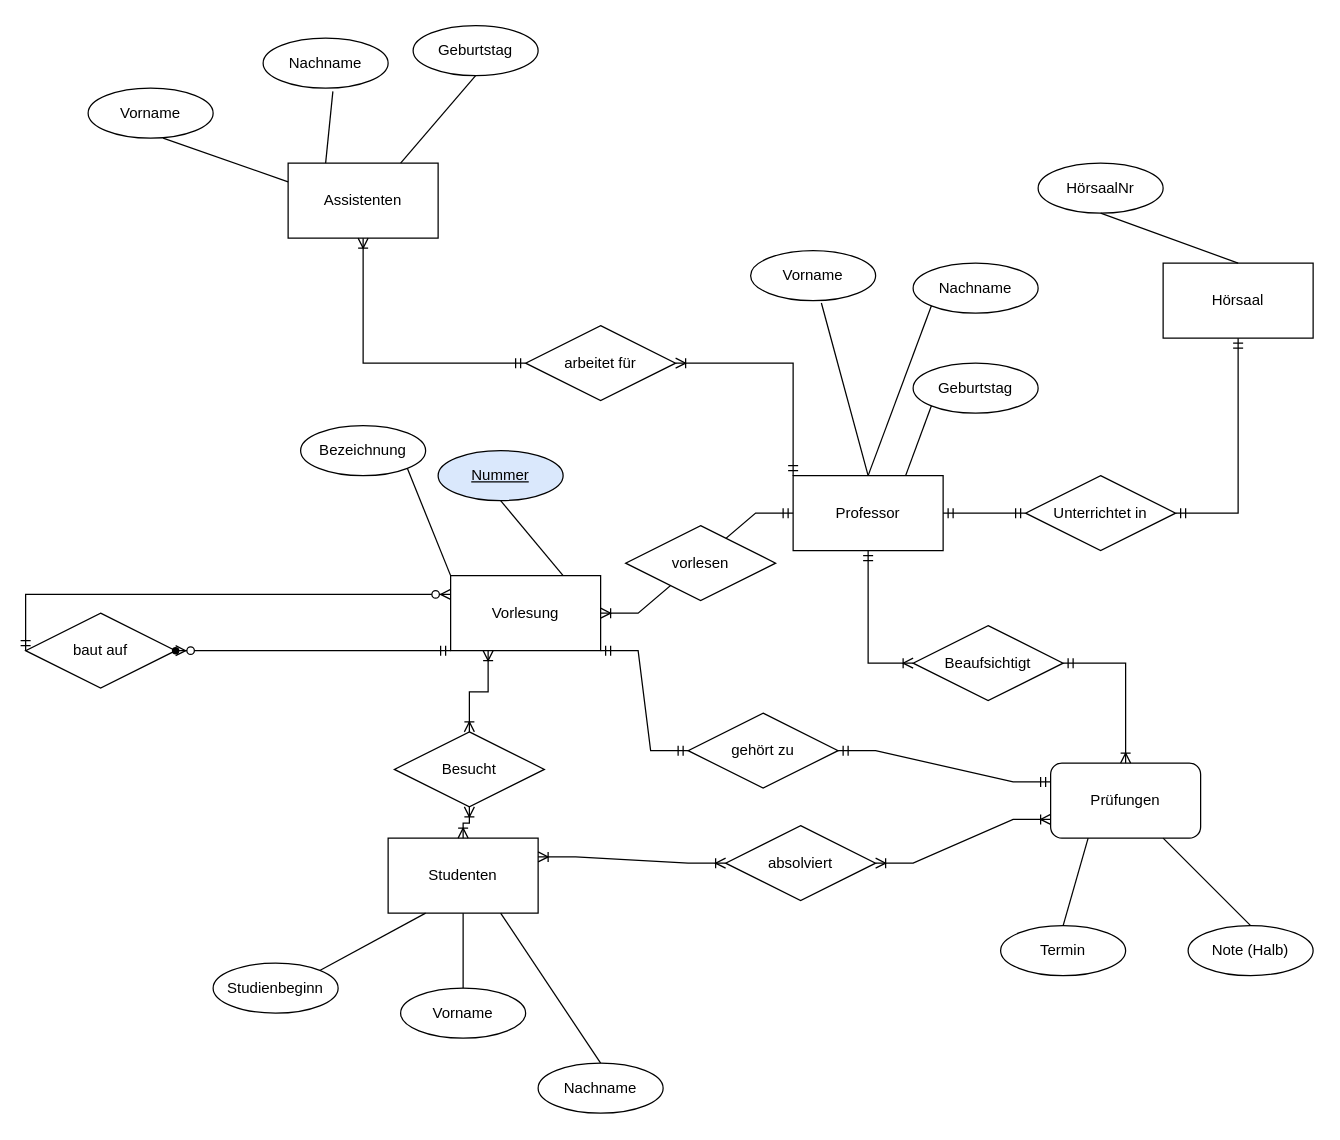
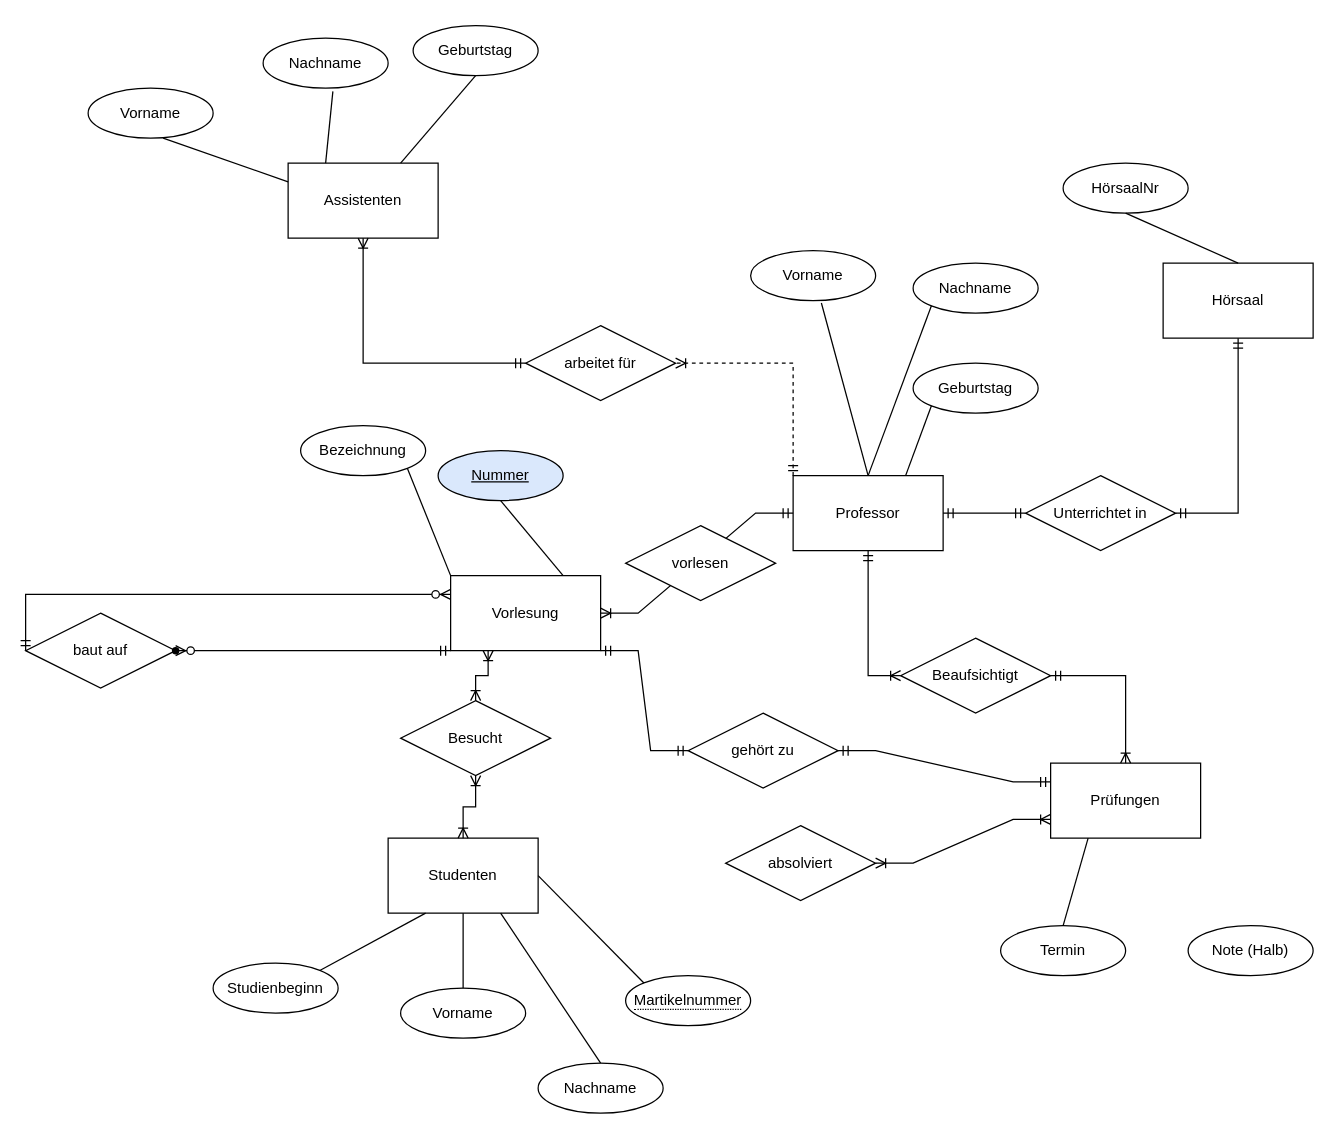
(1101, 188) -> (1126, 188)
(789, 363) -> (789, 363)
(988, 663) -> (976, 676)
(469, 769) -> (476, 738)
(1126, 801) -> (1126, 801)
(632, 860) -> none
(1207, 882) -> none
none -> (591, 929)
none -> (688, 1001)
